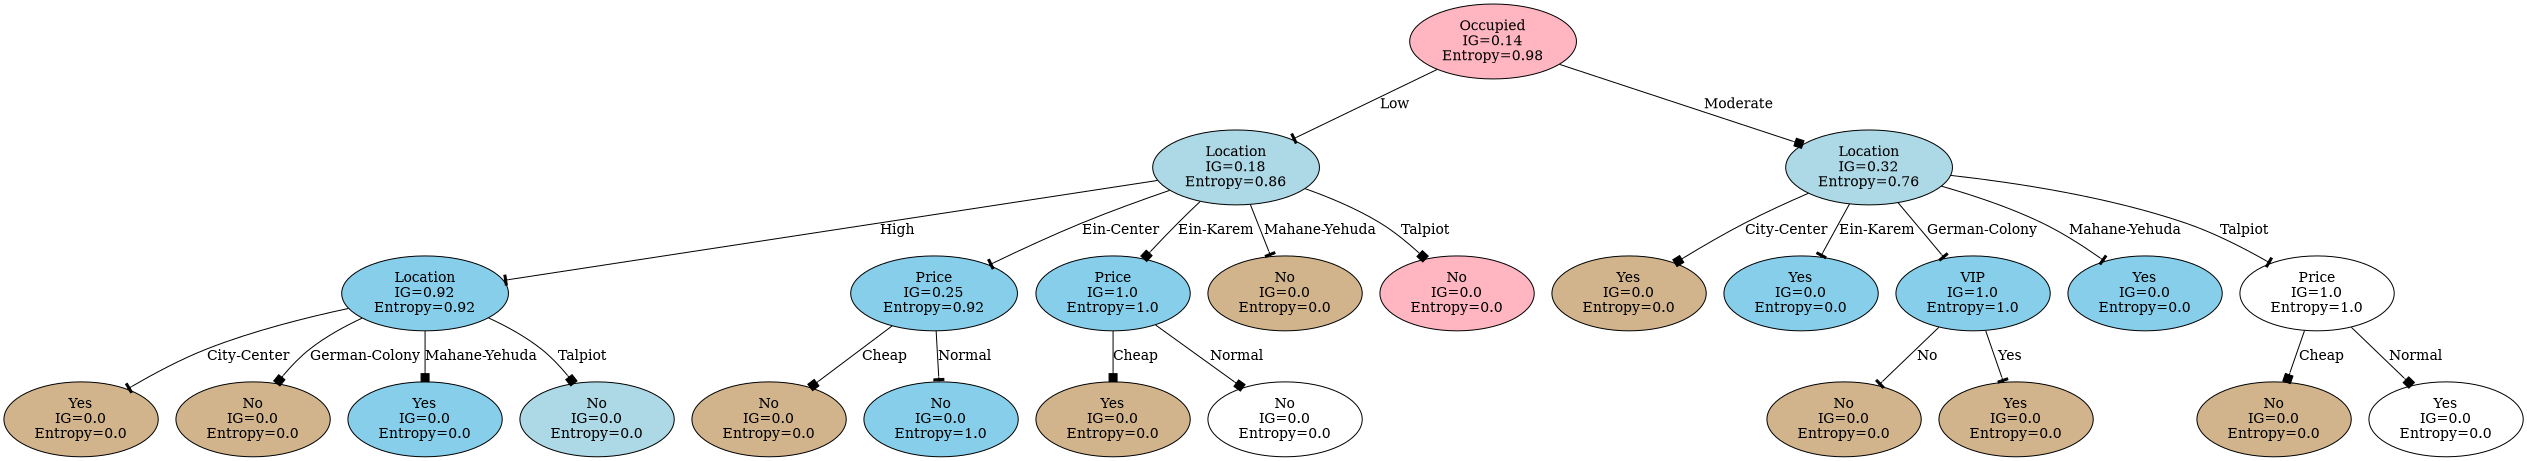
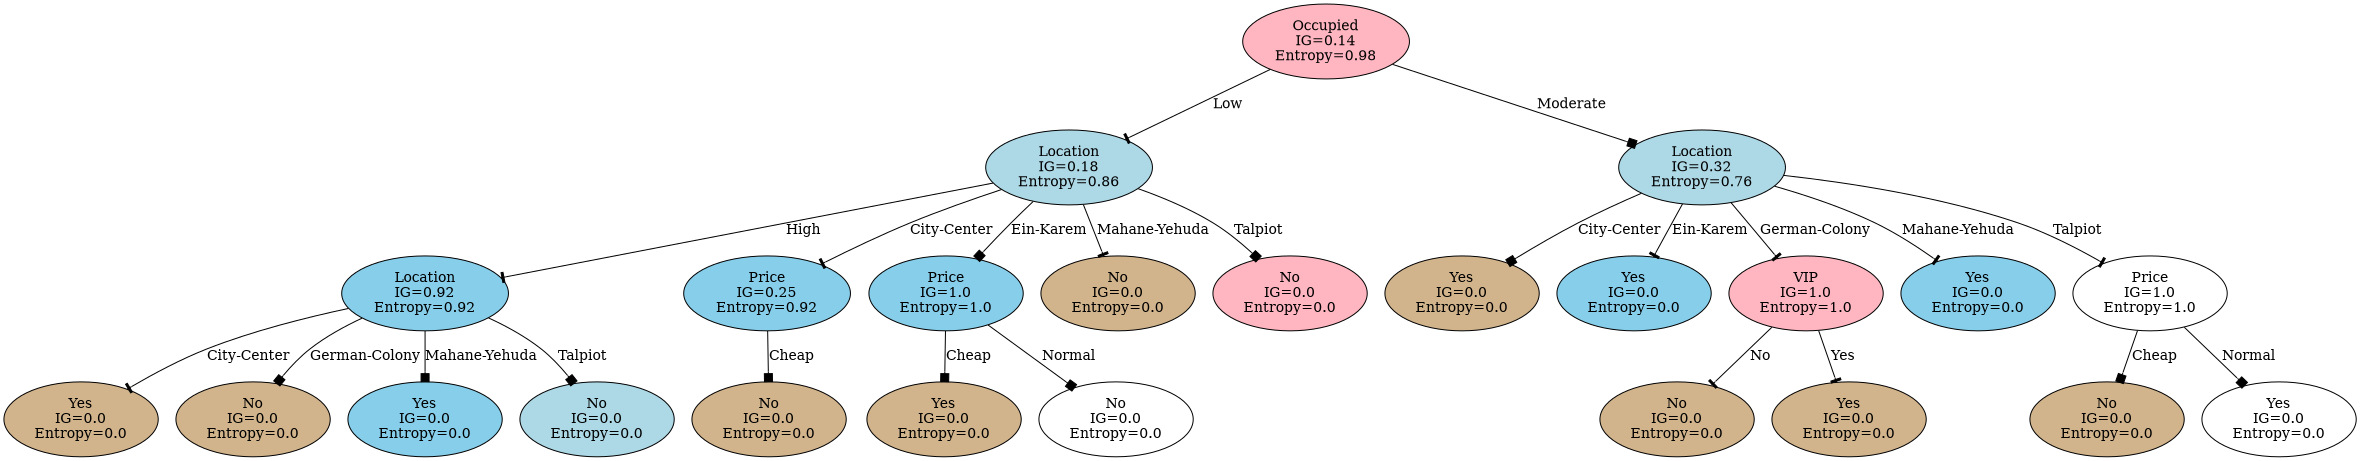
(1121, 230) -> (952, 230)
(1973, 293) -> (1806, 293)
(941, 419) -> none
